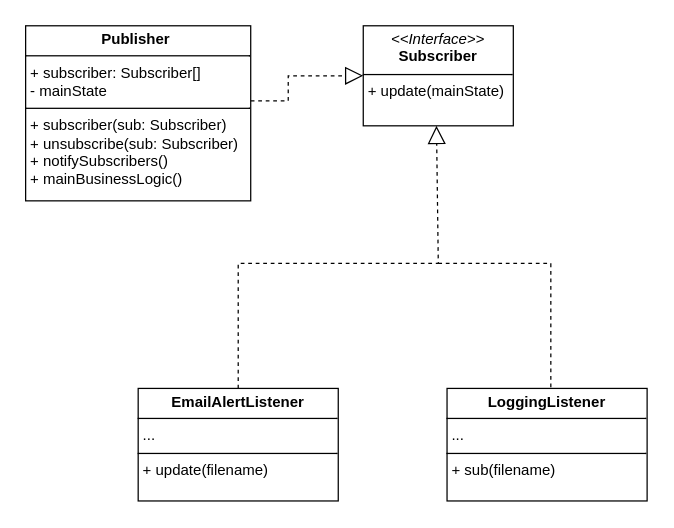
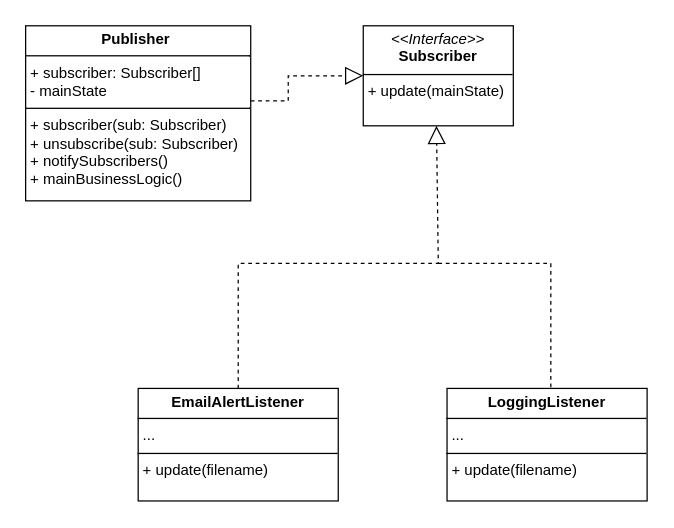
(506, 415) -> (517, 415)
